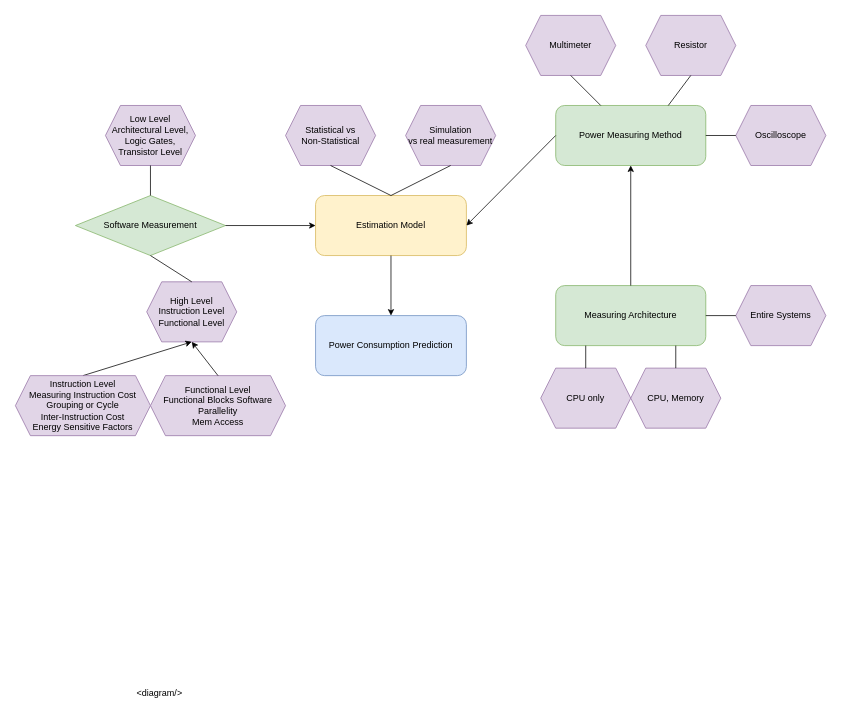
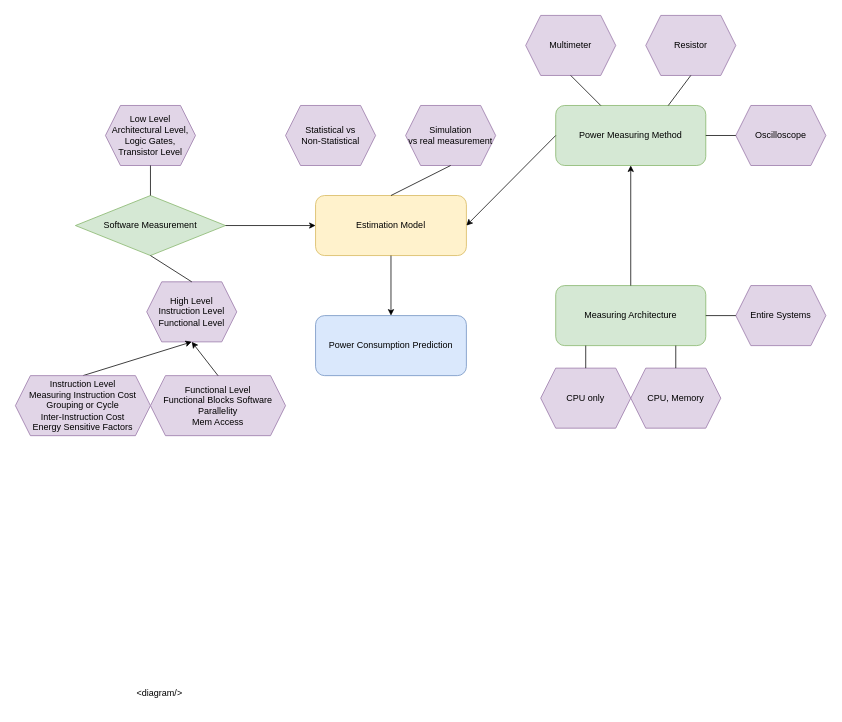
(360, 180) -> none
